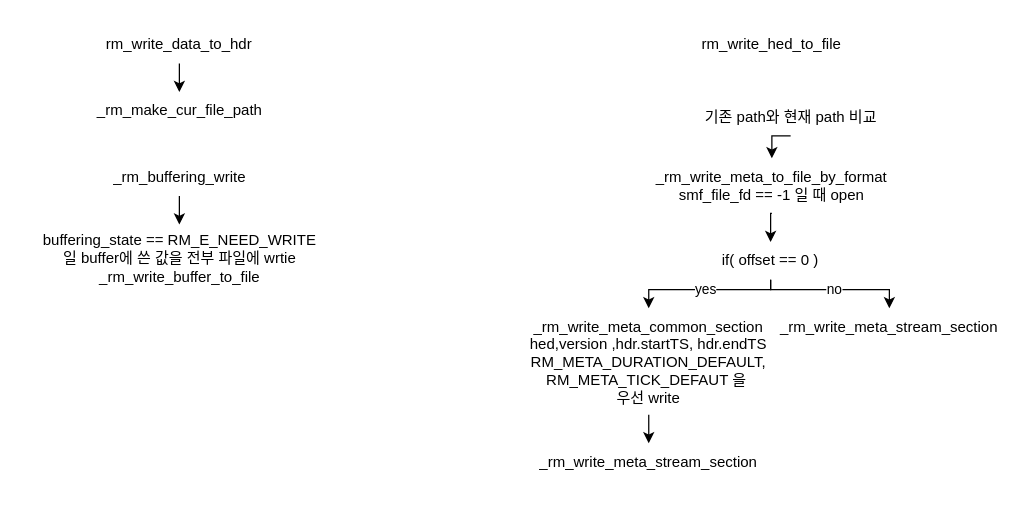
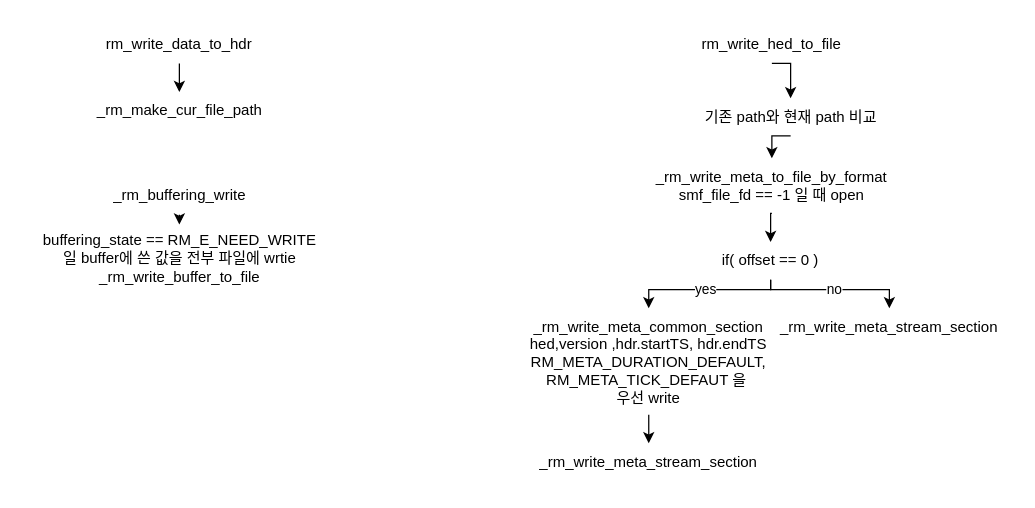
none -> (791, 67)
(179, 177) -> (179, 196)
